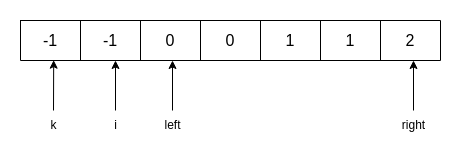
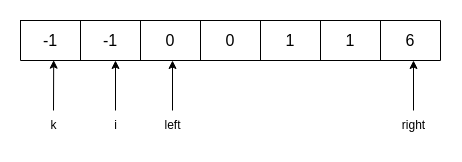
(411, 41) -> (411, 41)
